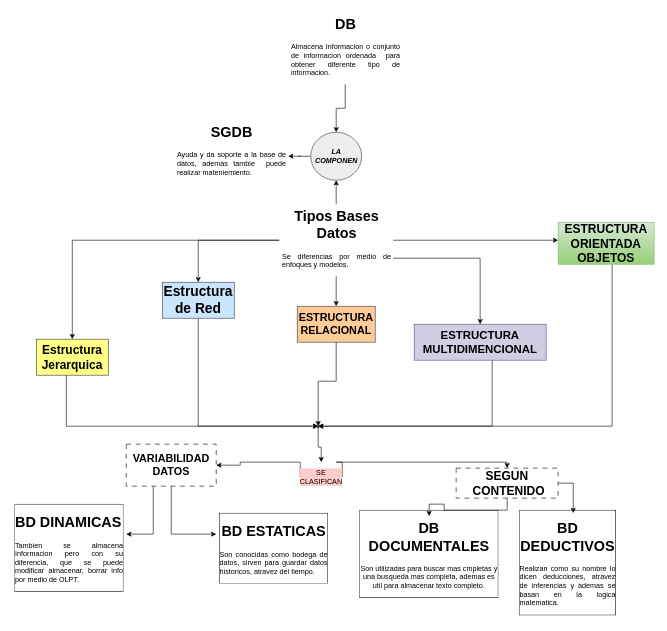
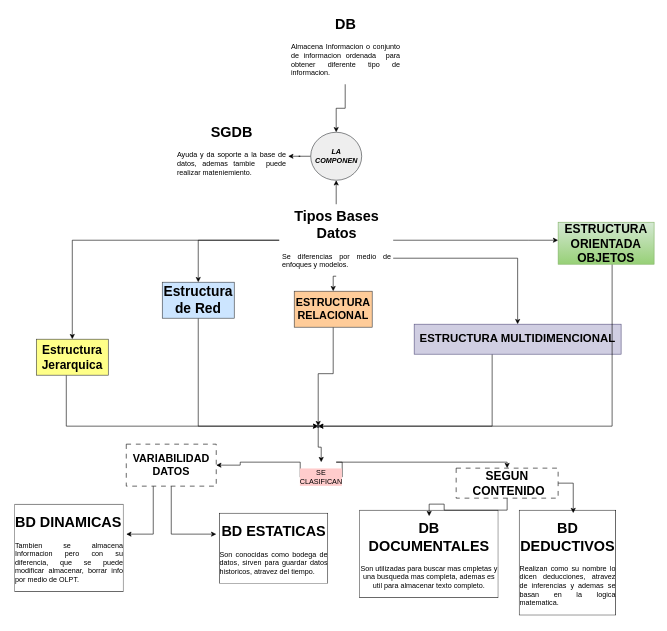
(336, 324) -> (333, 309)
(480, 342) -> (518, 339)
